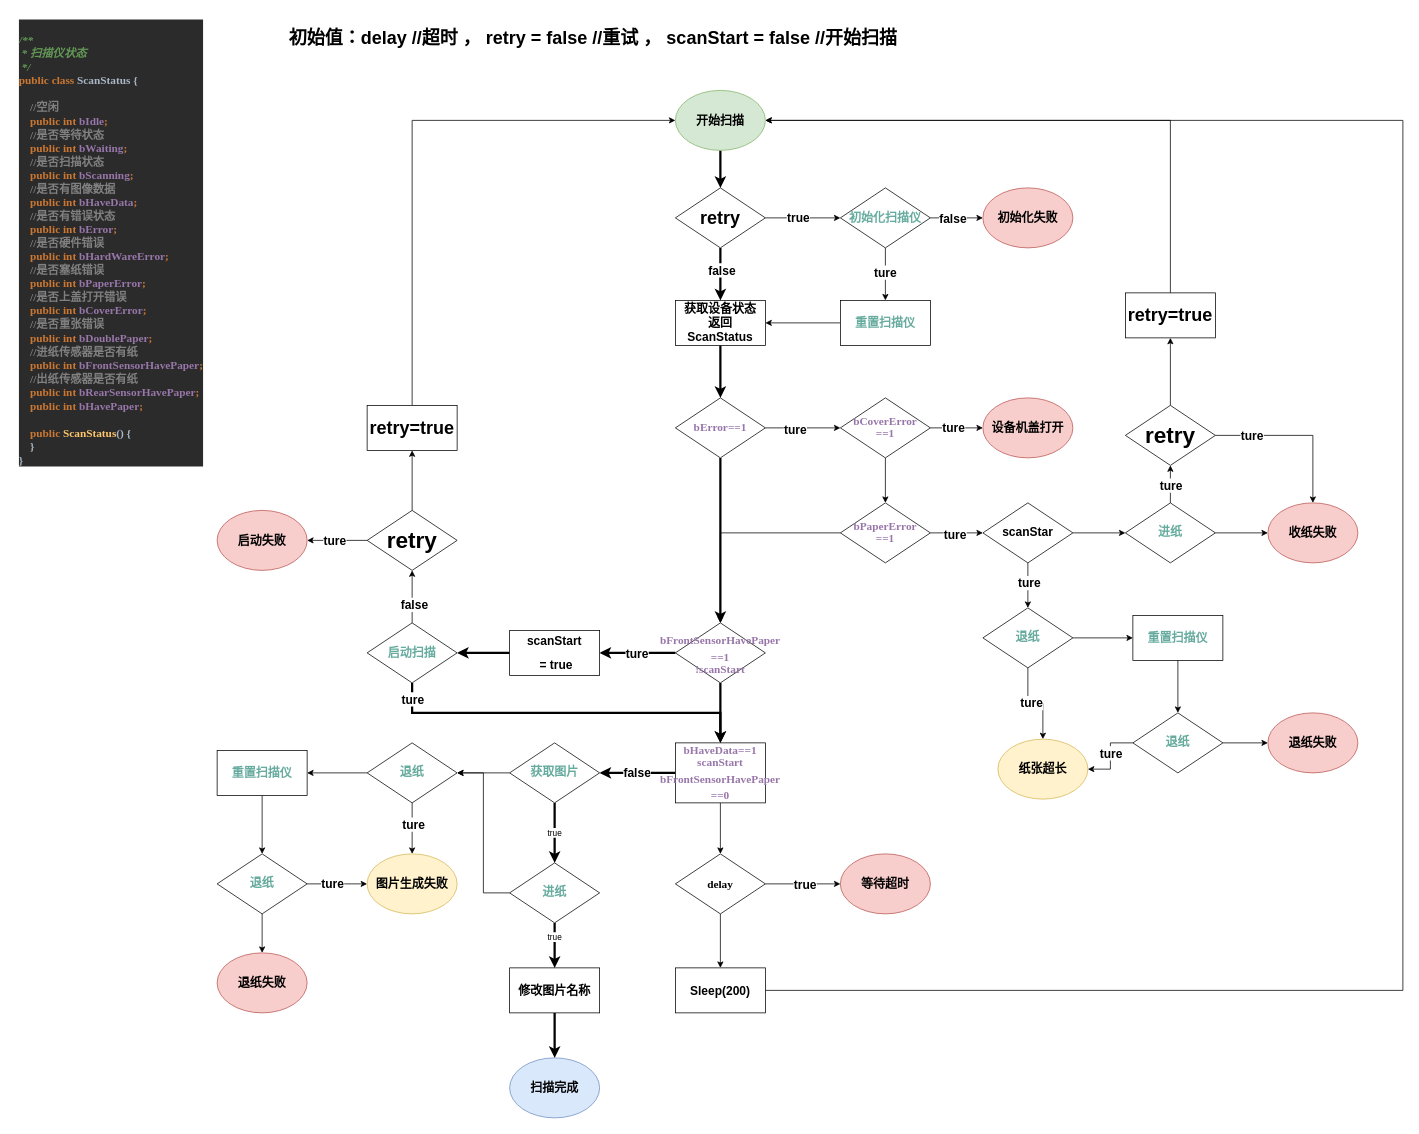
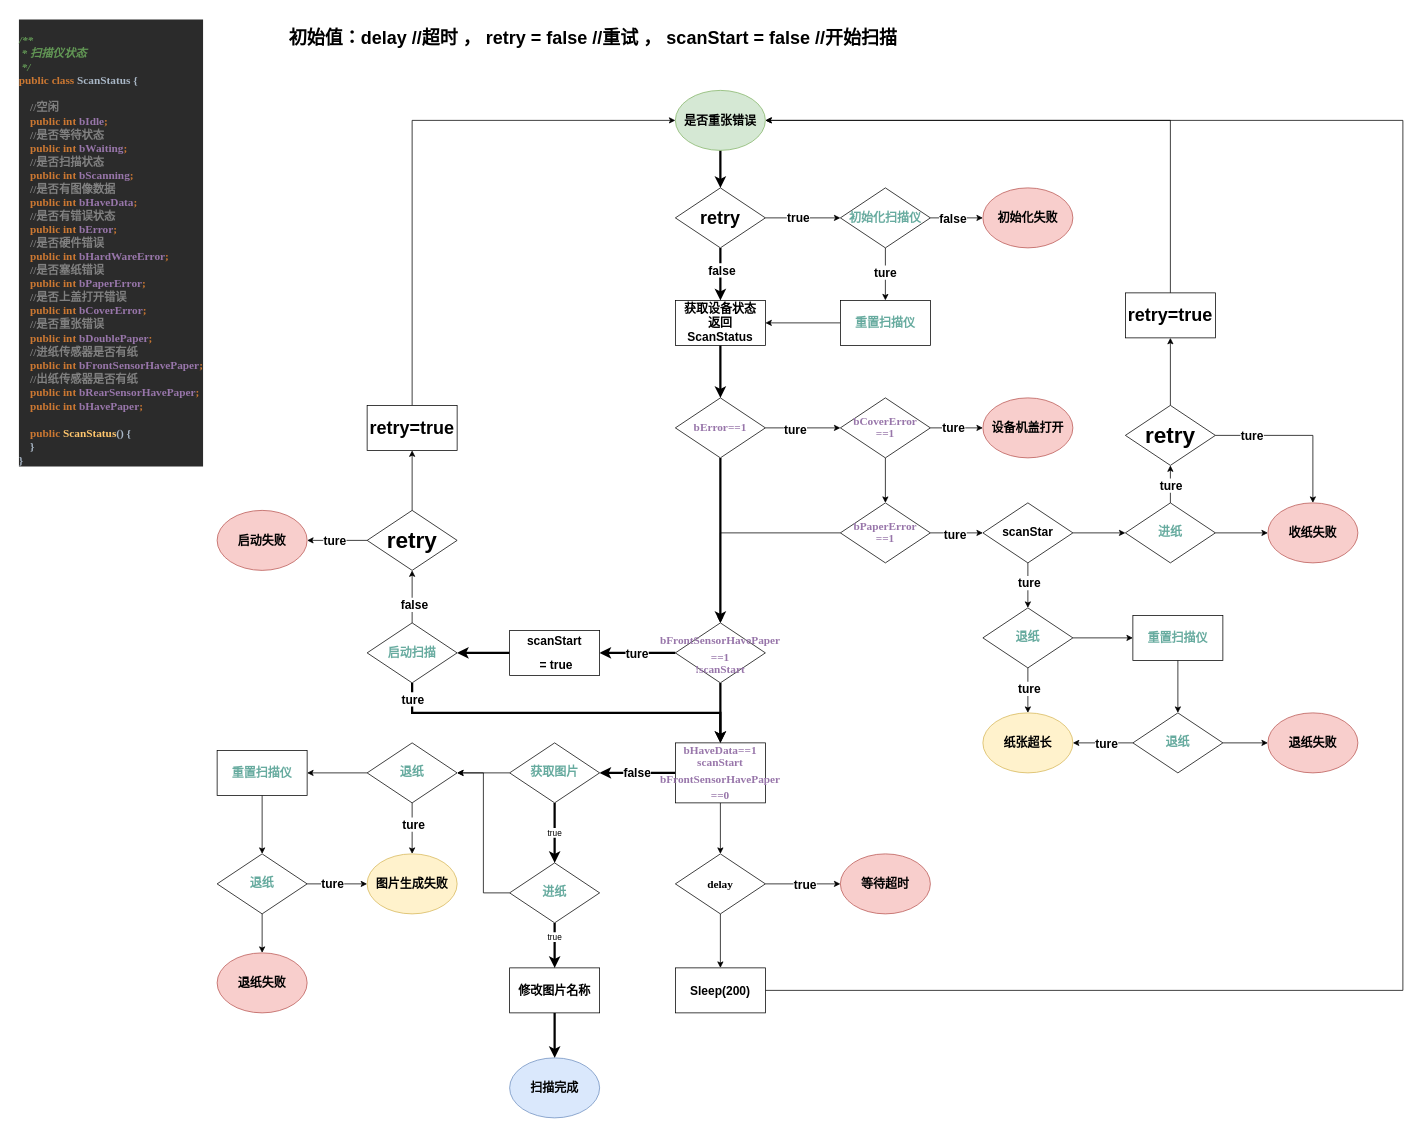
(720, 120) -> (720, 120)
(1043, 769) -> (1028, 743)
